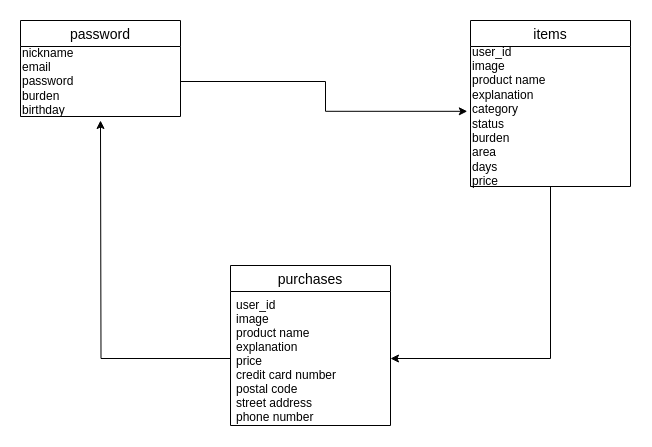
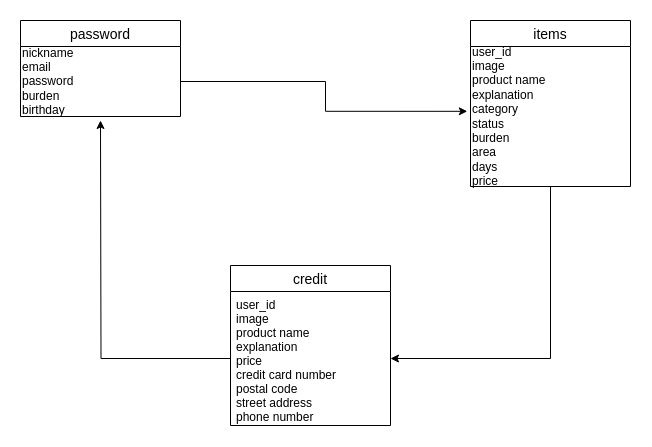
(310, 279) -> (310, 279)
